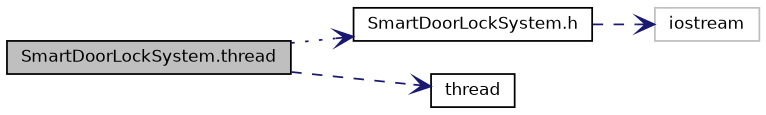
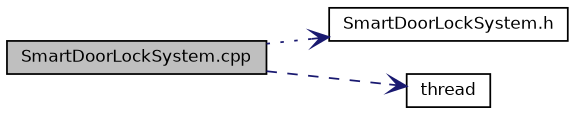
(707, 24) -> none
(149, 57) -> (137, 57)
